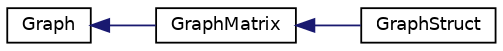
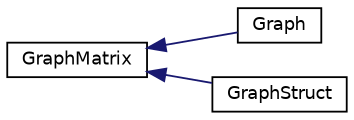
(133, 25) -> (202, 39)
